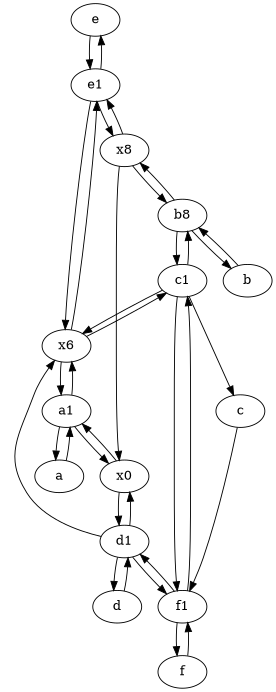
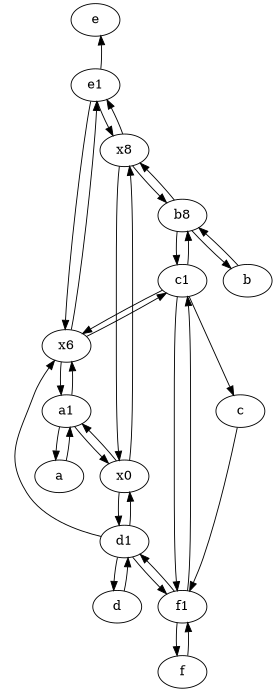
(89, 48) -> none
none -> (133, 325)
